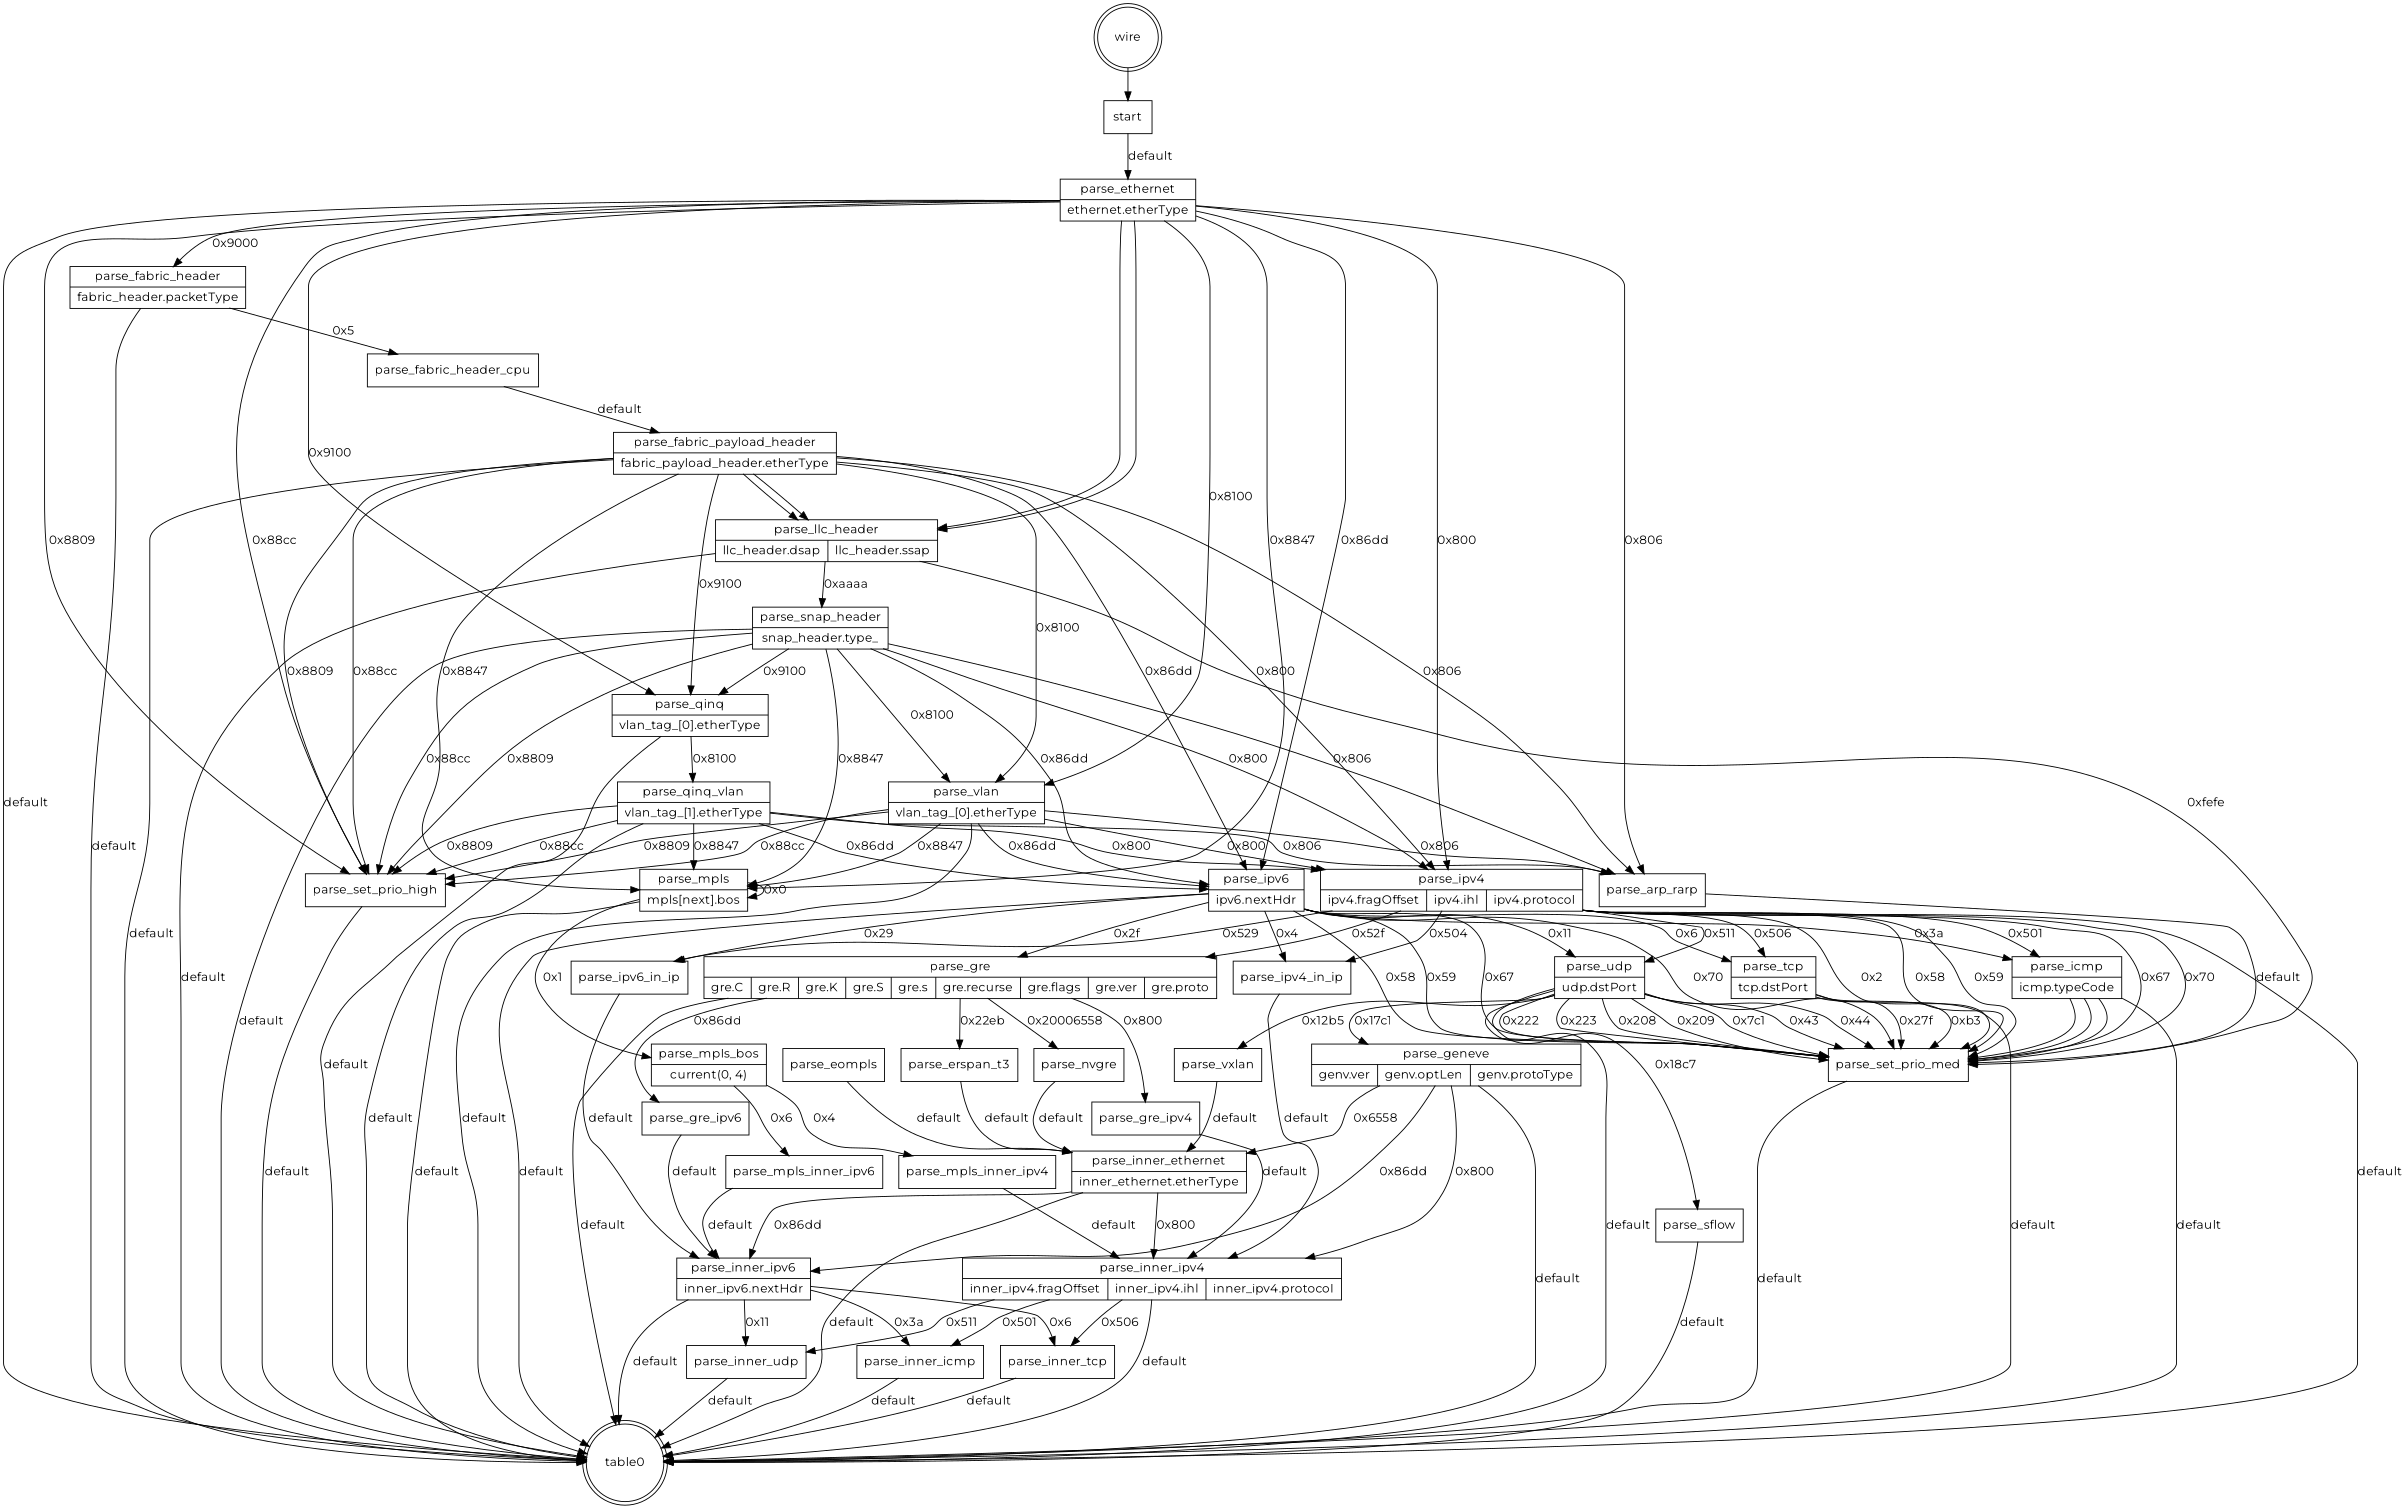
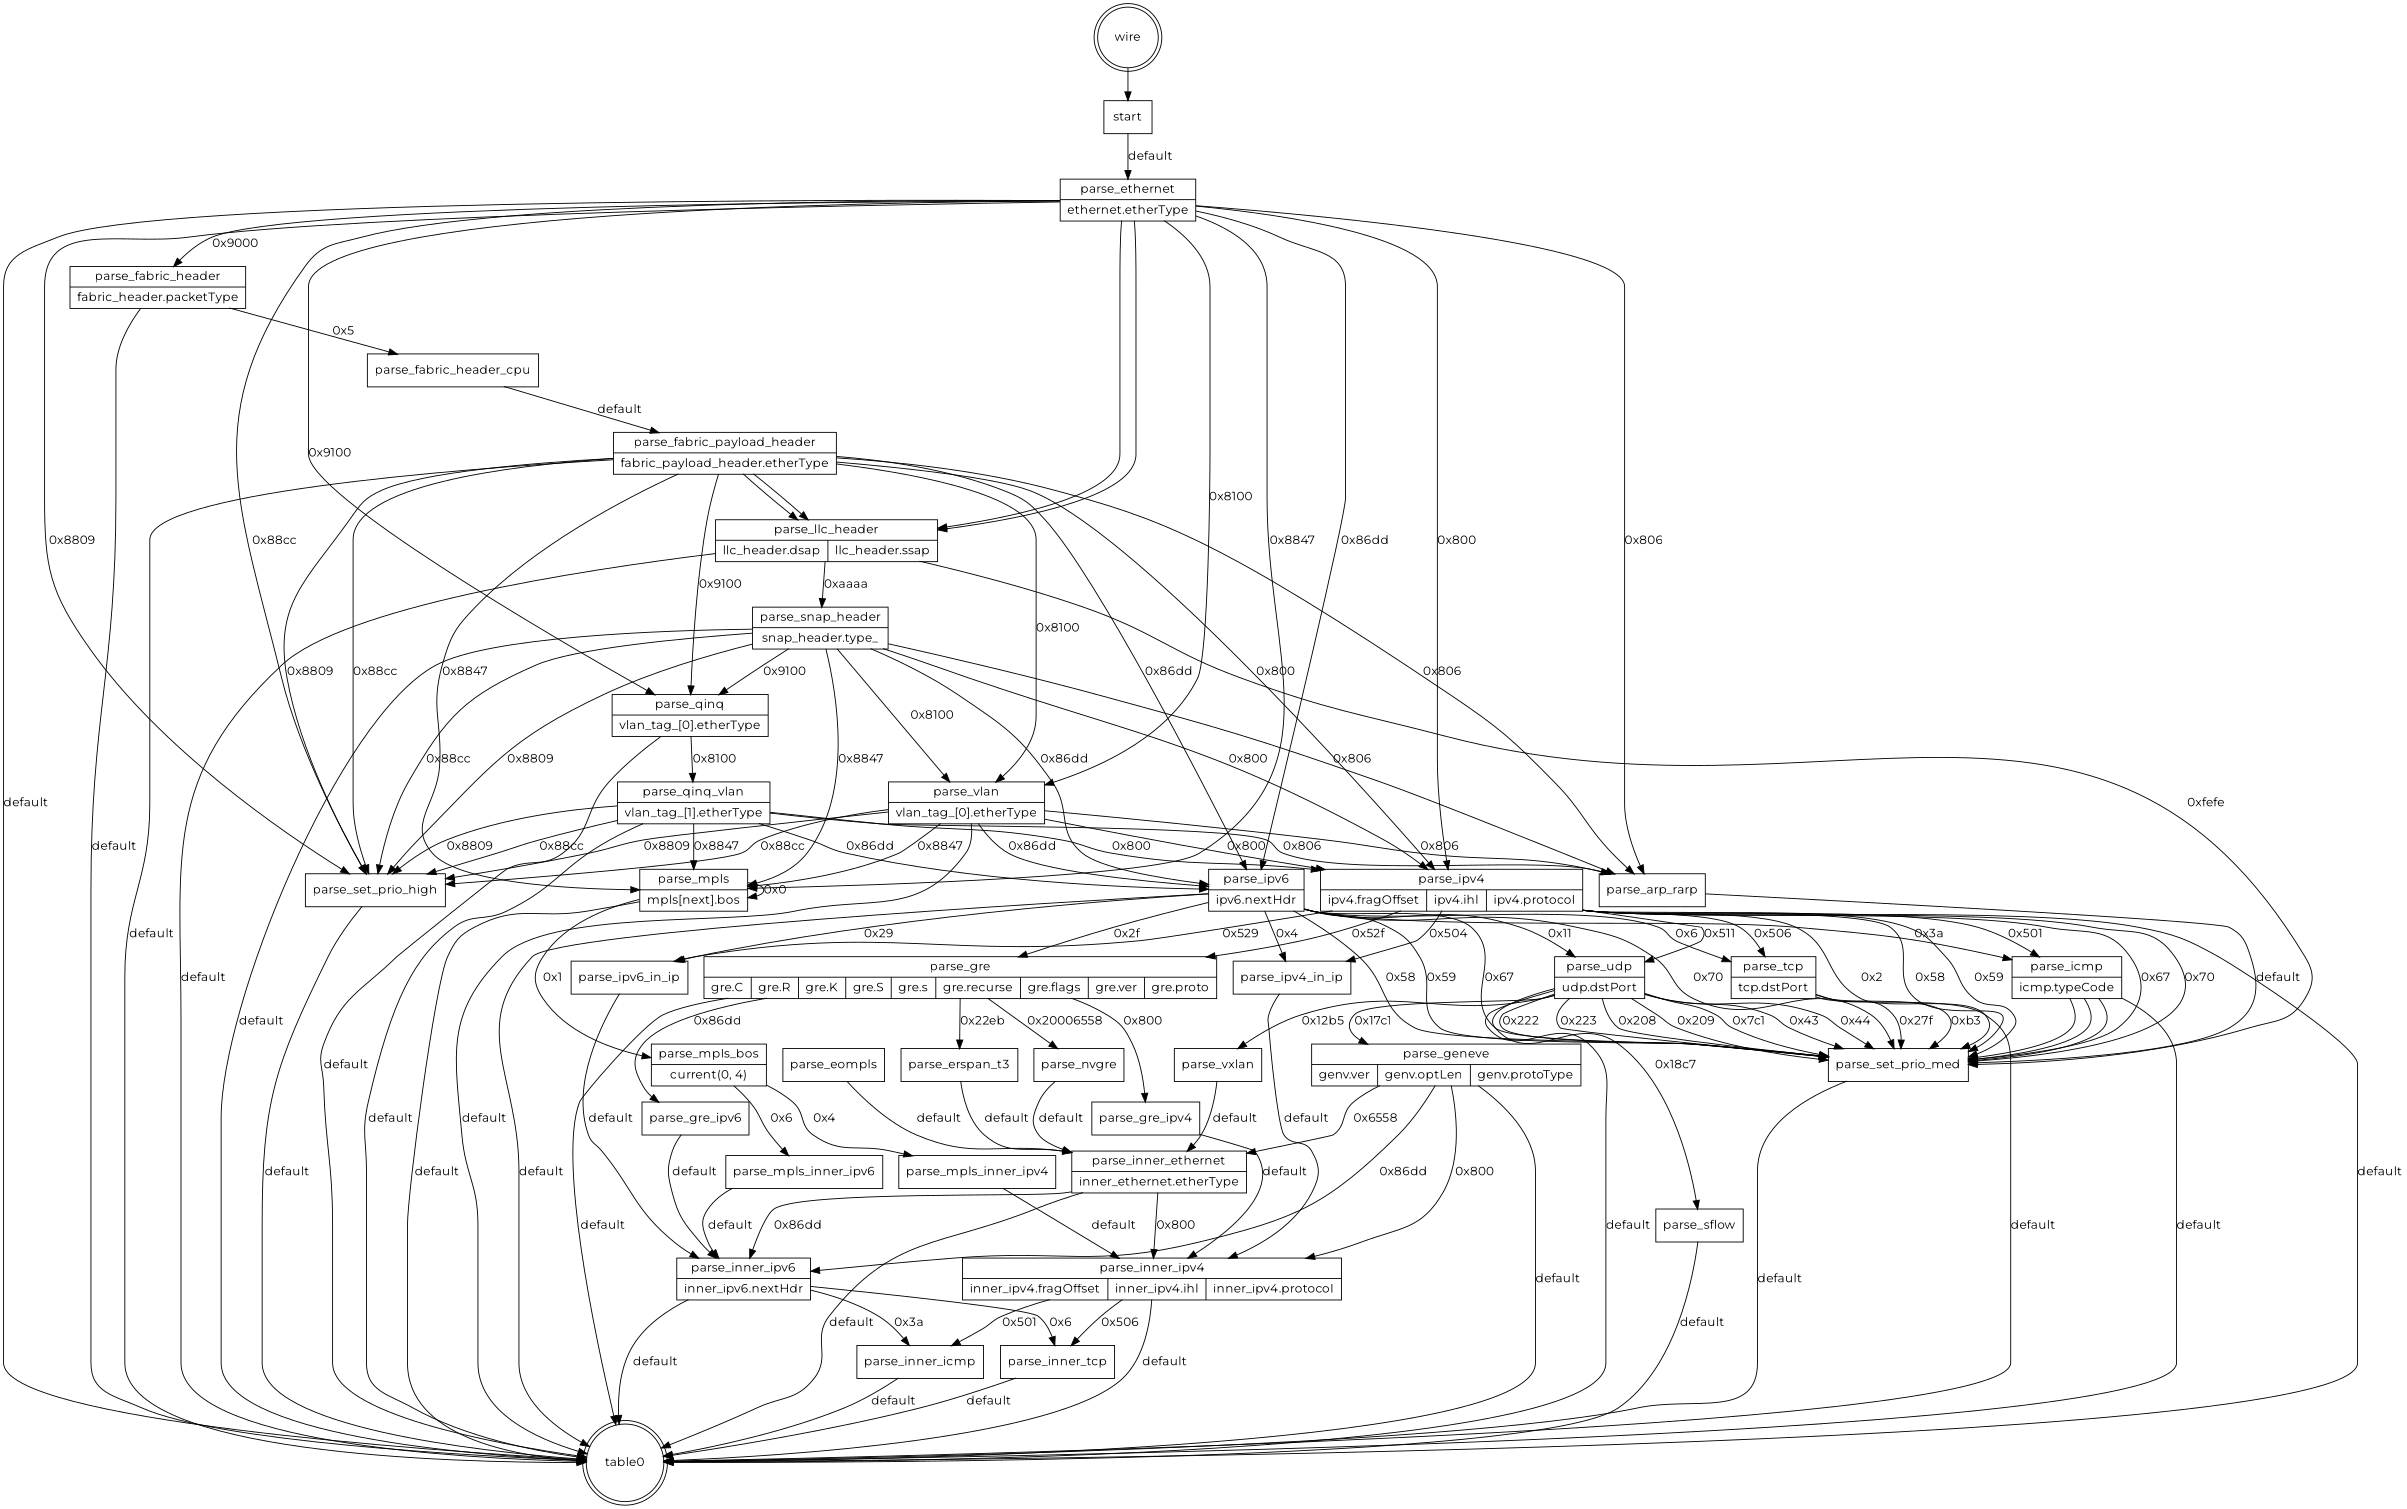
(746, 1362) -> none
